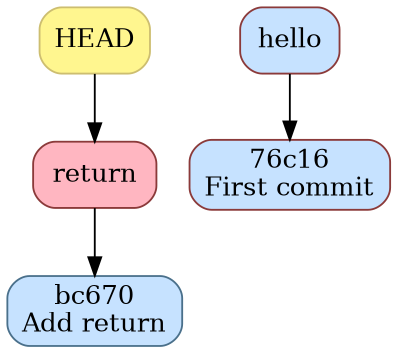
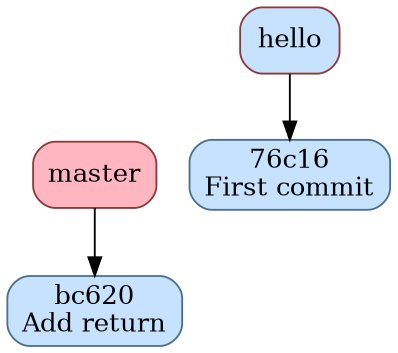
(95, 40) -> none
(95, 175) -> (95, 175)
(290, 175) -> (290, 175)
(95, 311) -> (95, 311)
